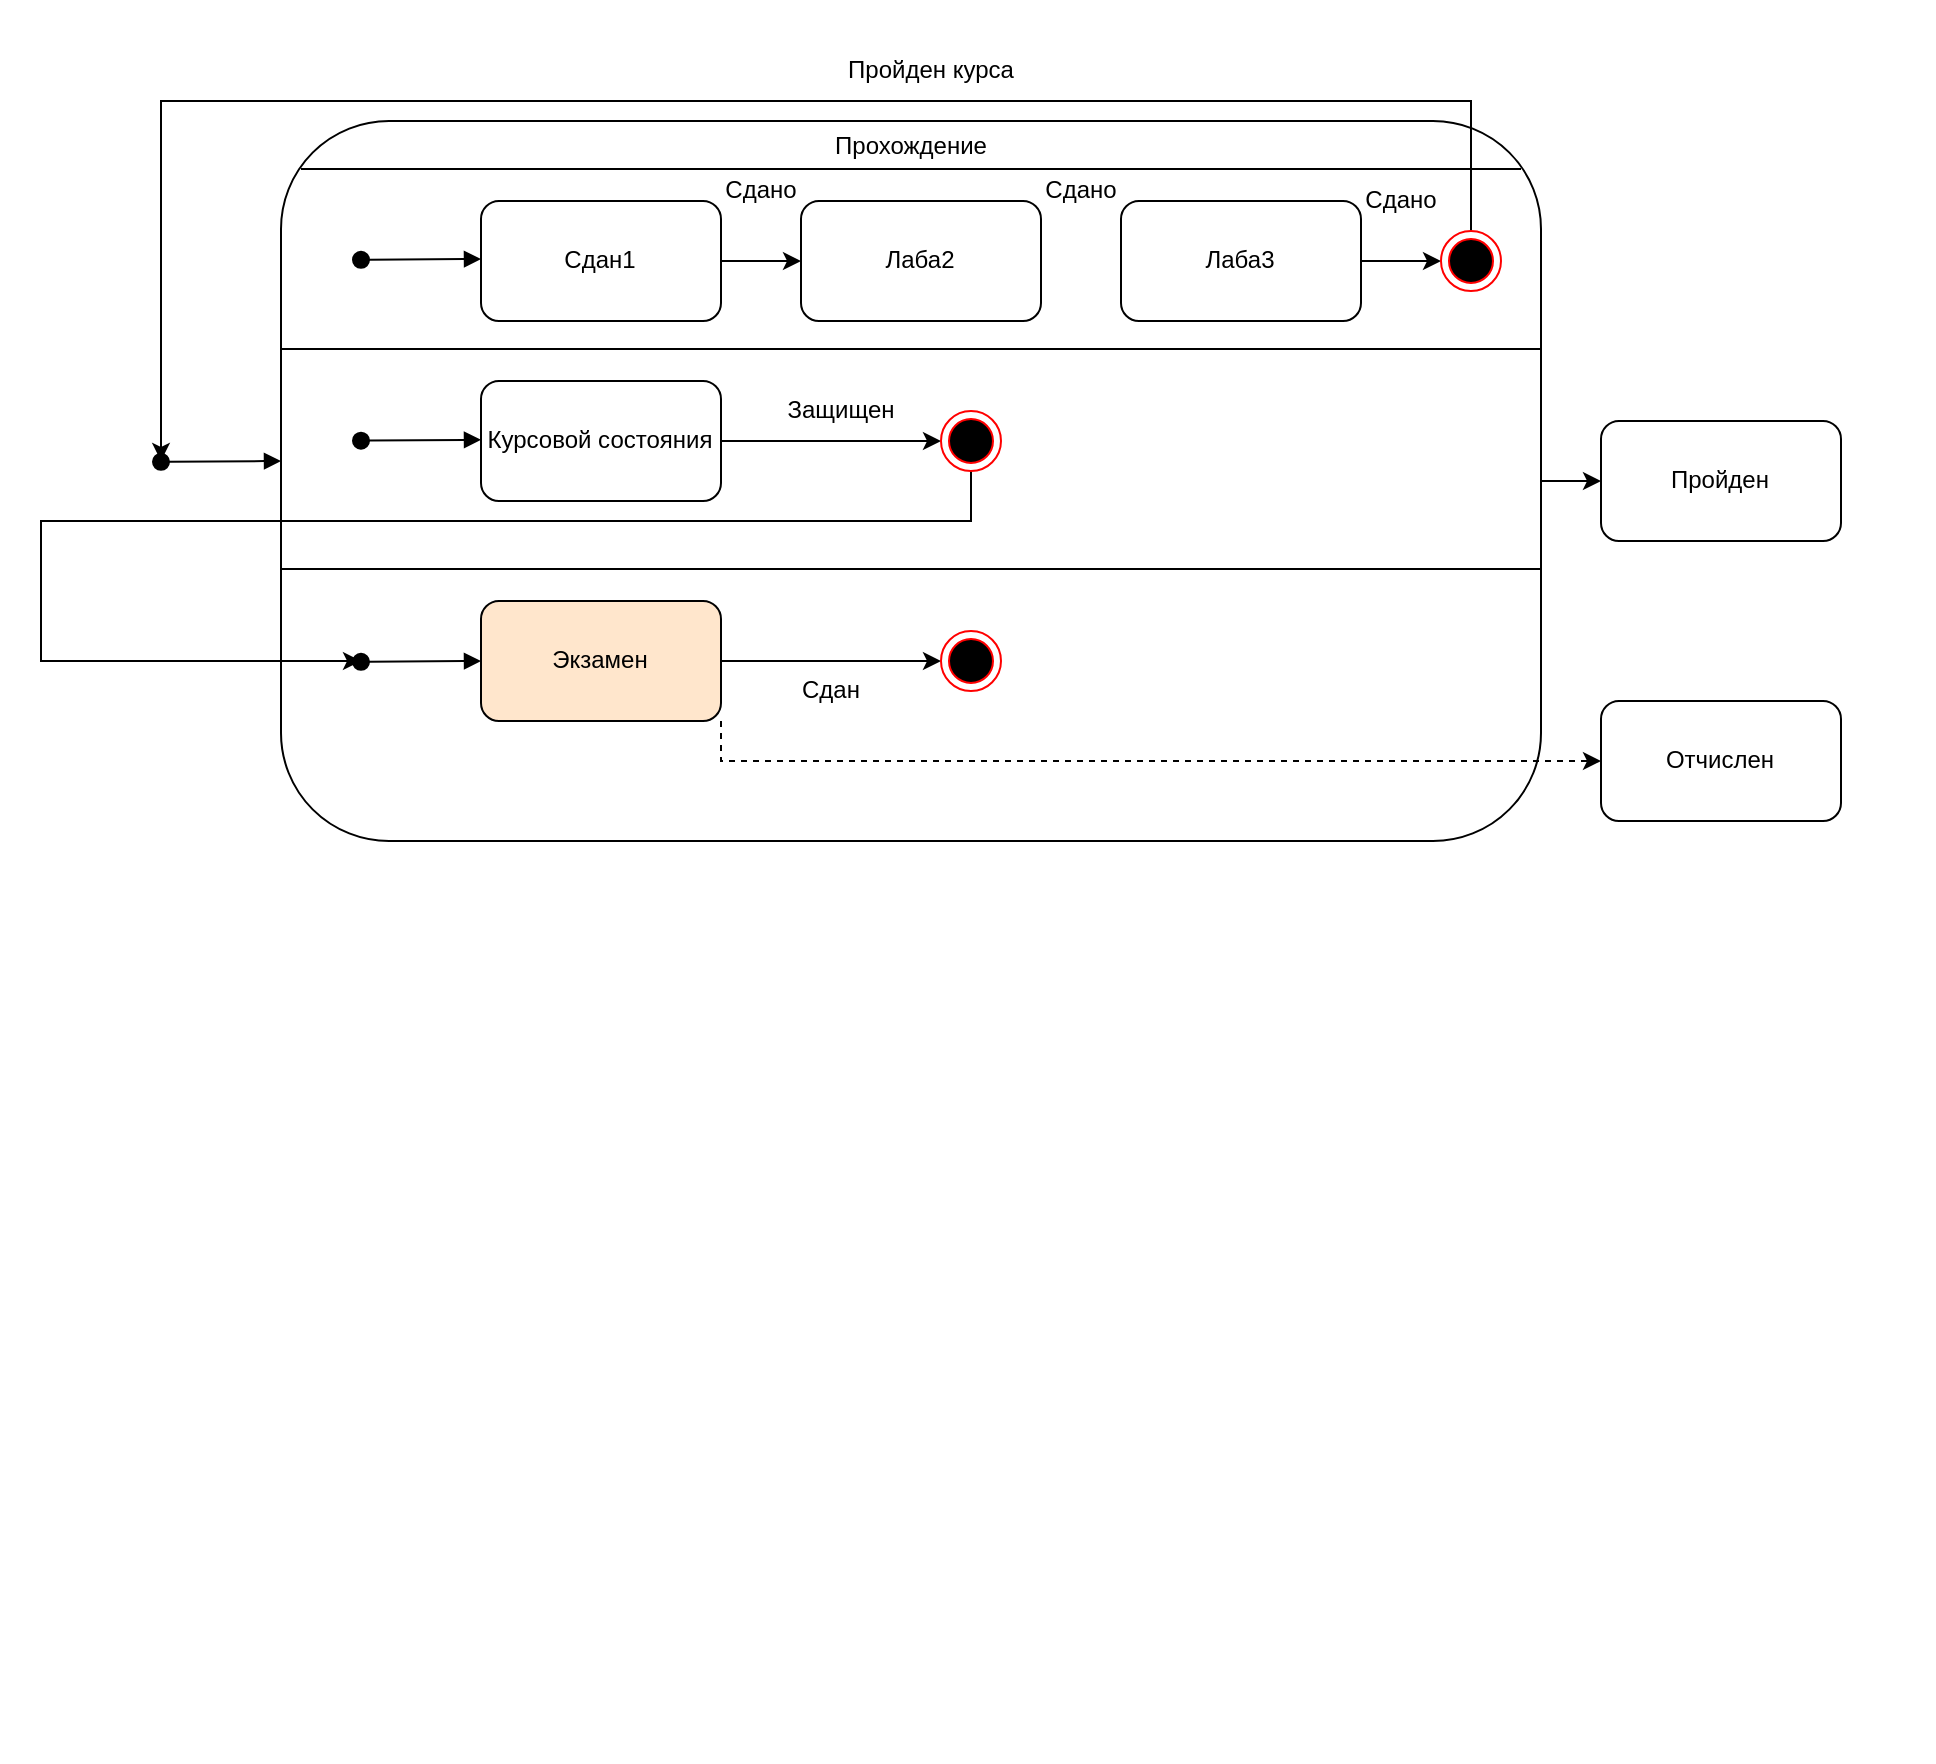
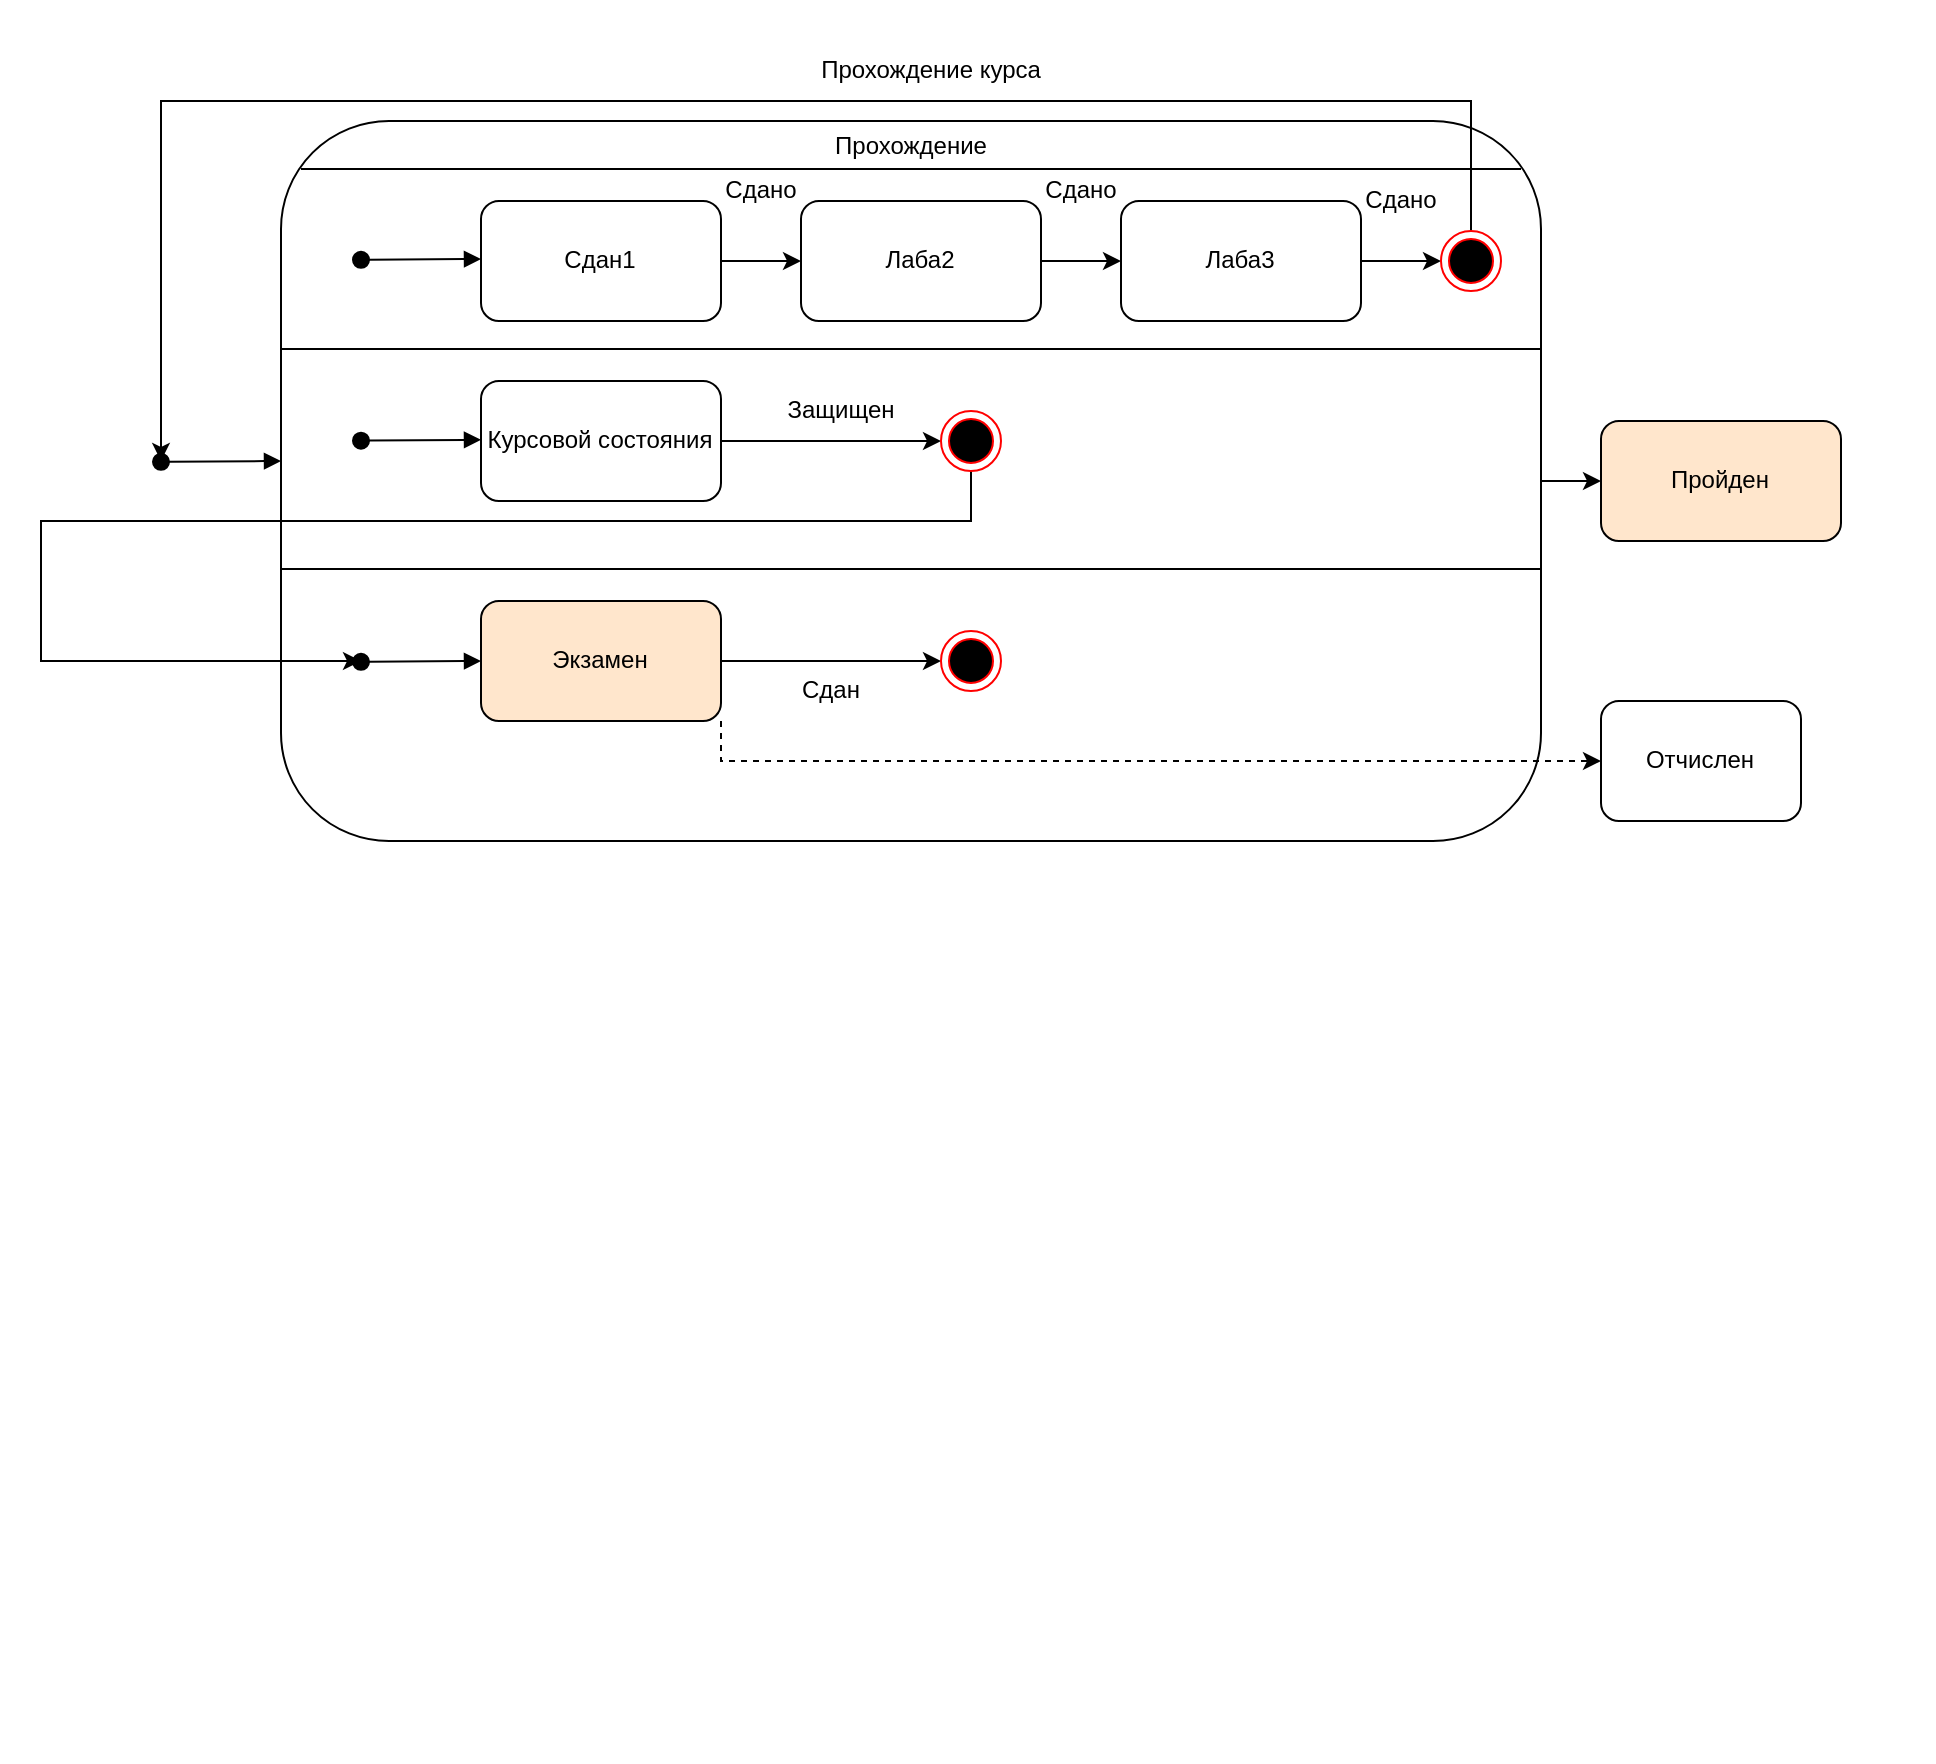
(932, 71) -> (932, 71)
none -> (1074, 261)
(1721, 481) -> (1721, 481)
(1721, 761) -> (1701, 761)
